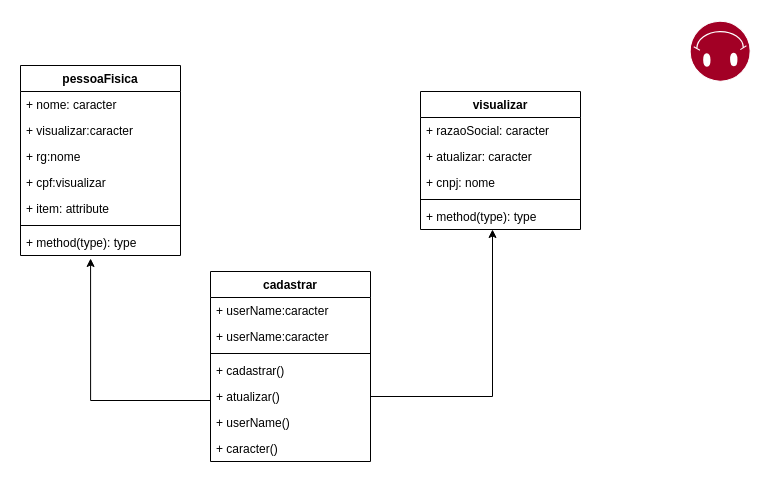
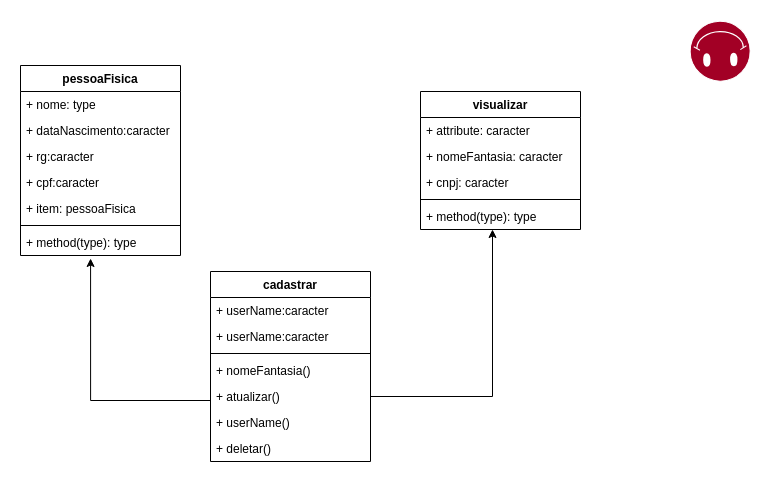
(75, 105) -> (62, 105)
(89, 131) -> (105, 131)
(495, 131) -> (490, 131)
(53, 157) -> (67, 157)
(489, 157) -> (500, 157)
(72, 183) -> (70, 183)
(462, 183) -> (475, 183)
(75, 209) -> (84, 209)
(258, 371) -> (267, 371)
(255, 449) -> (250, 449)
